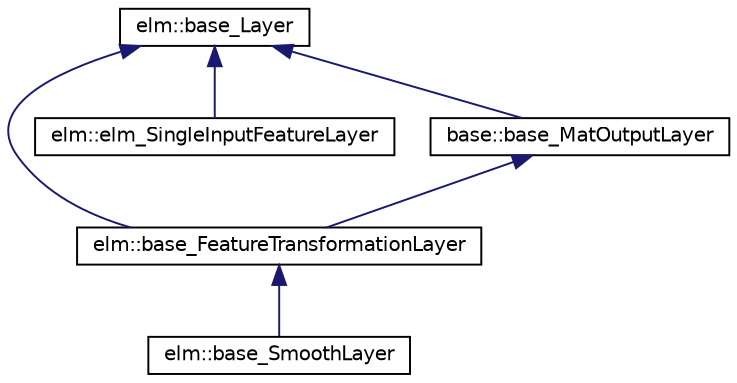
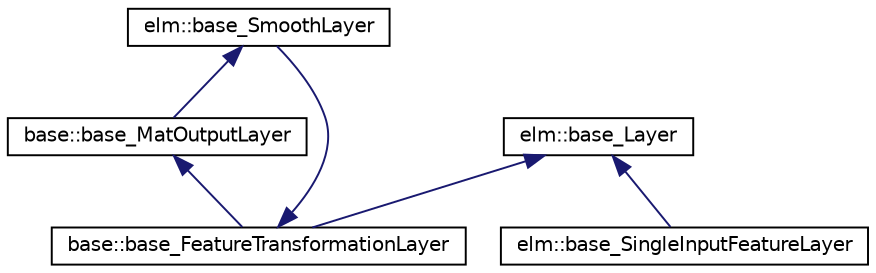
(407, 85) -> (201, 89)
(215, 137) -> (684, 246)
(279, 246) -> (259, 246)
